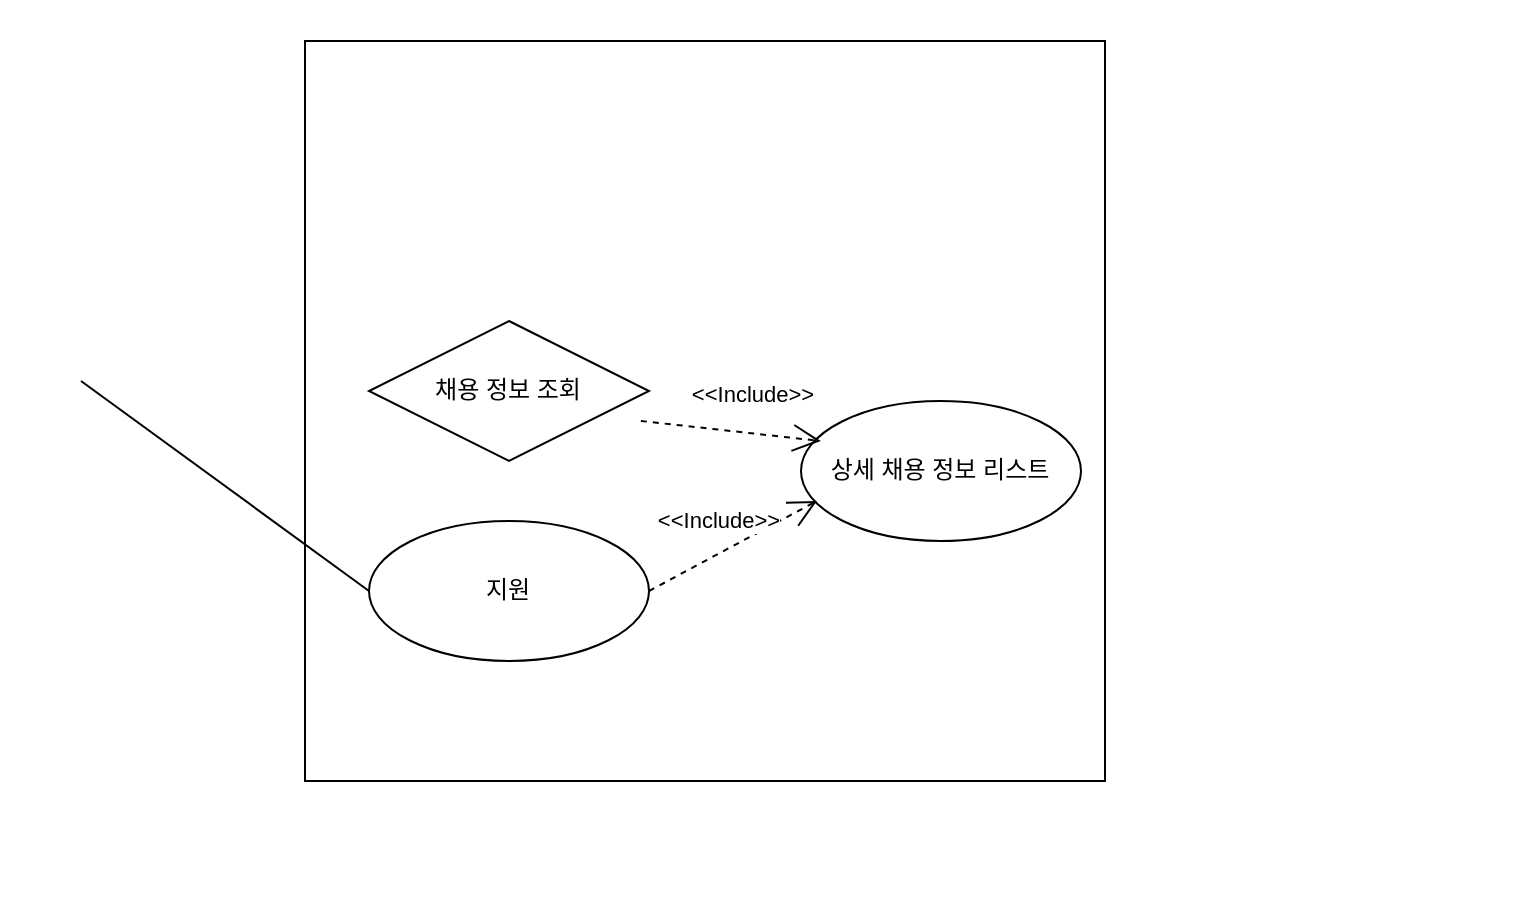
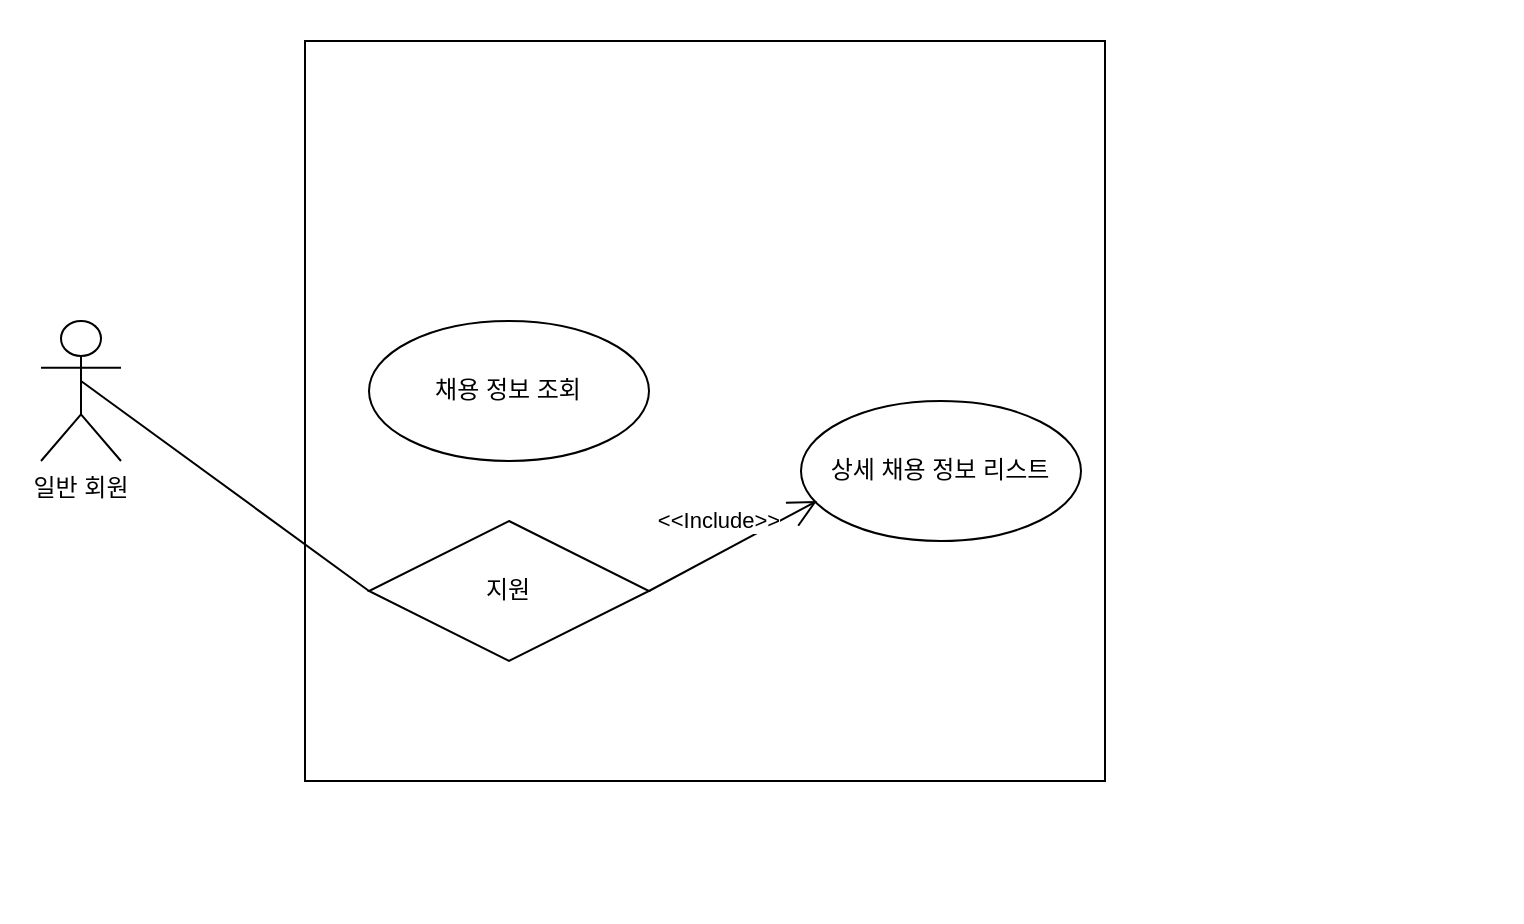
none -> (81, 391)
(509, 391) -> (509, 391)
(729, 431) -> none
(702, 563) -> (702, 563)
(509, 591) -> (509, 591)
